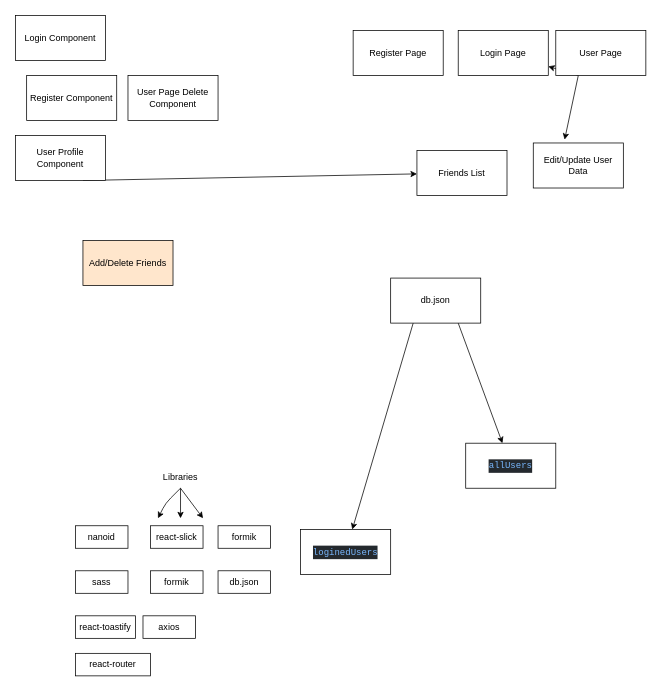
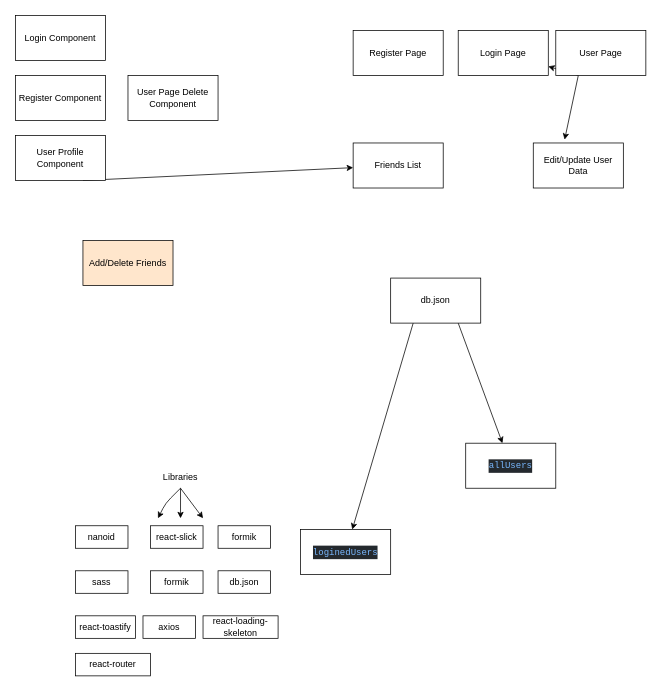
(72, 98) -> (60, 98)
(462, 173) -> (398, 165)
none -> (240, 627)
